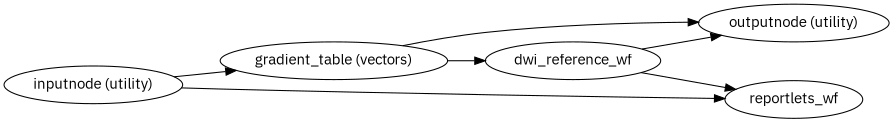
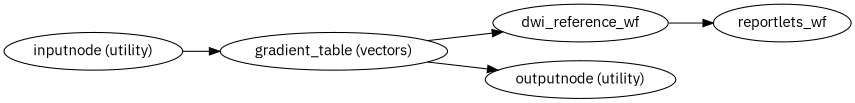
(676, 43) -> none
(448, 94) -> none
